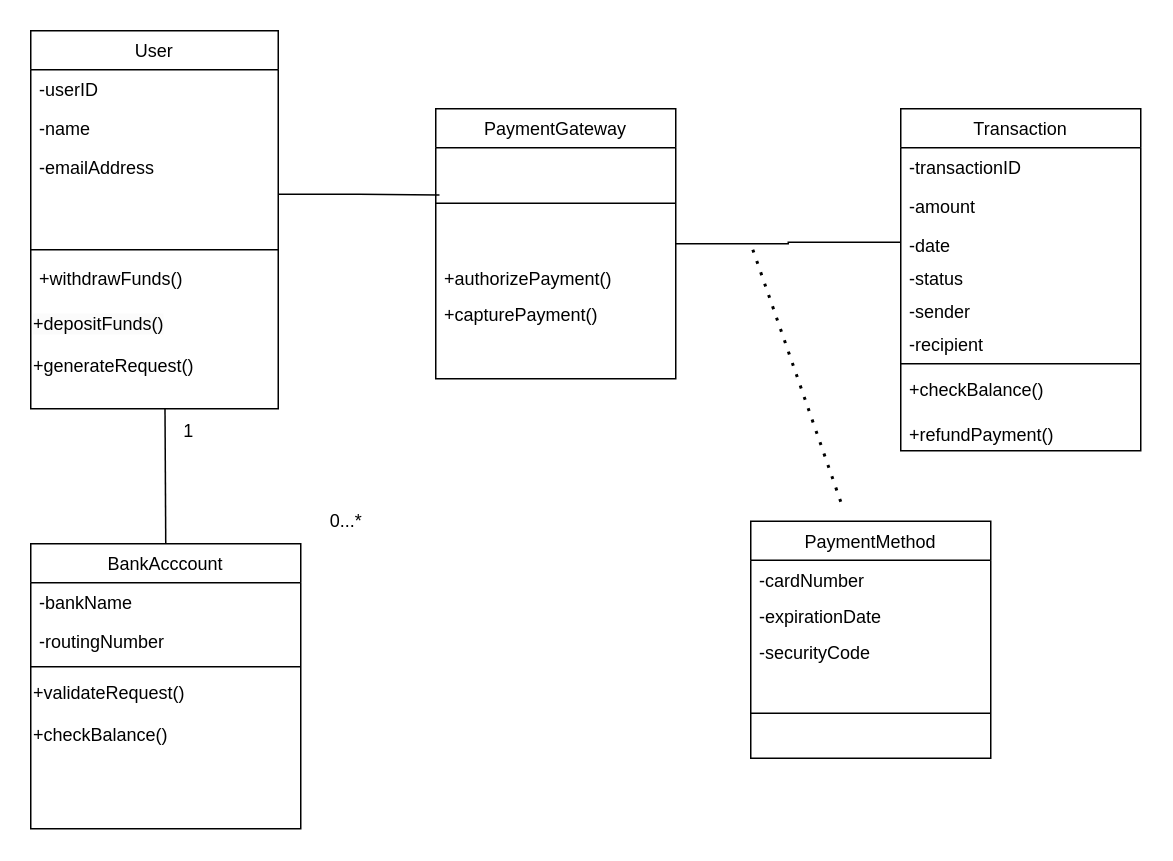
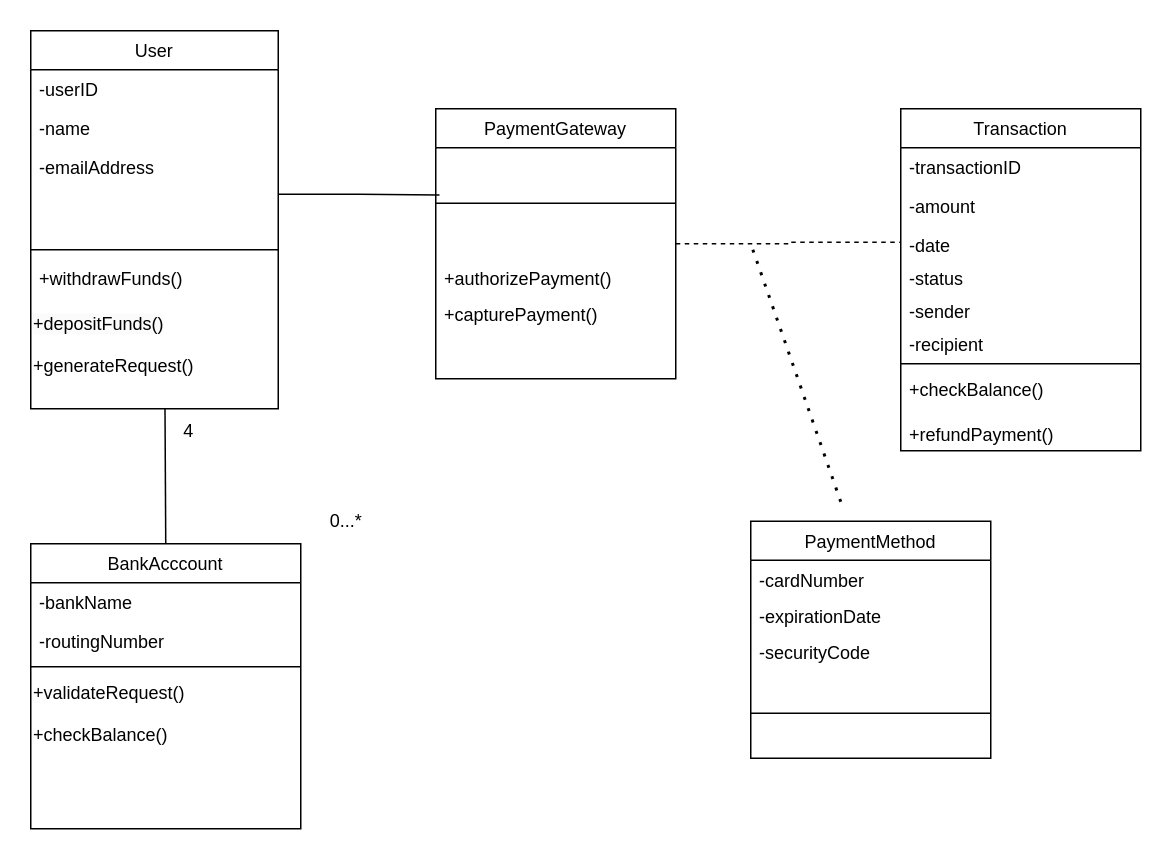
(788, 244) -> (788, 244)
(189, 431) -> (189, 431)
